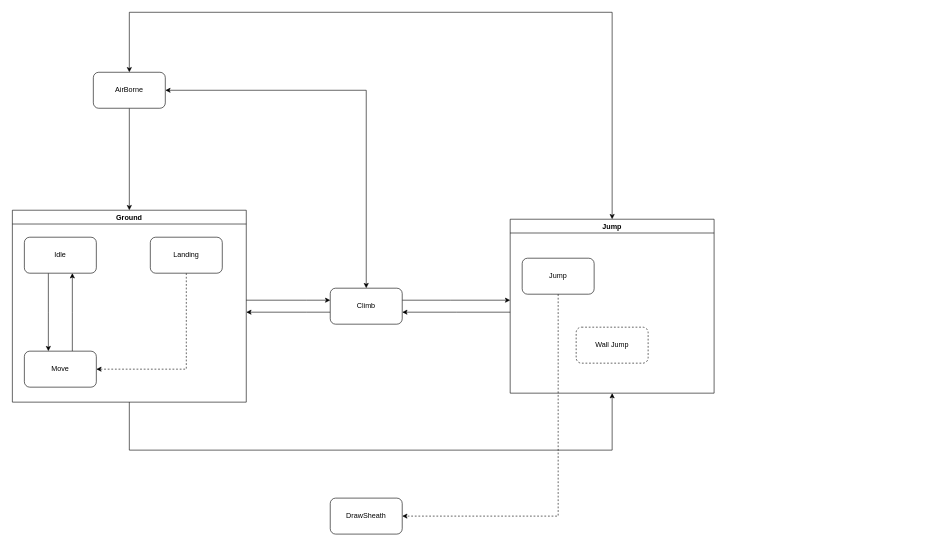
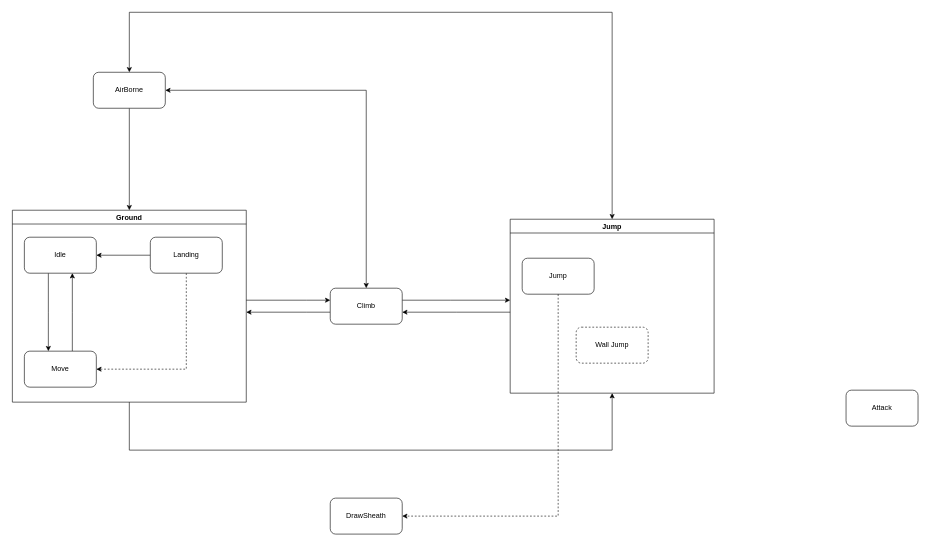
none -> (101, 255)
none -> (882, 408)
